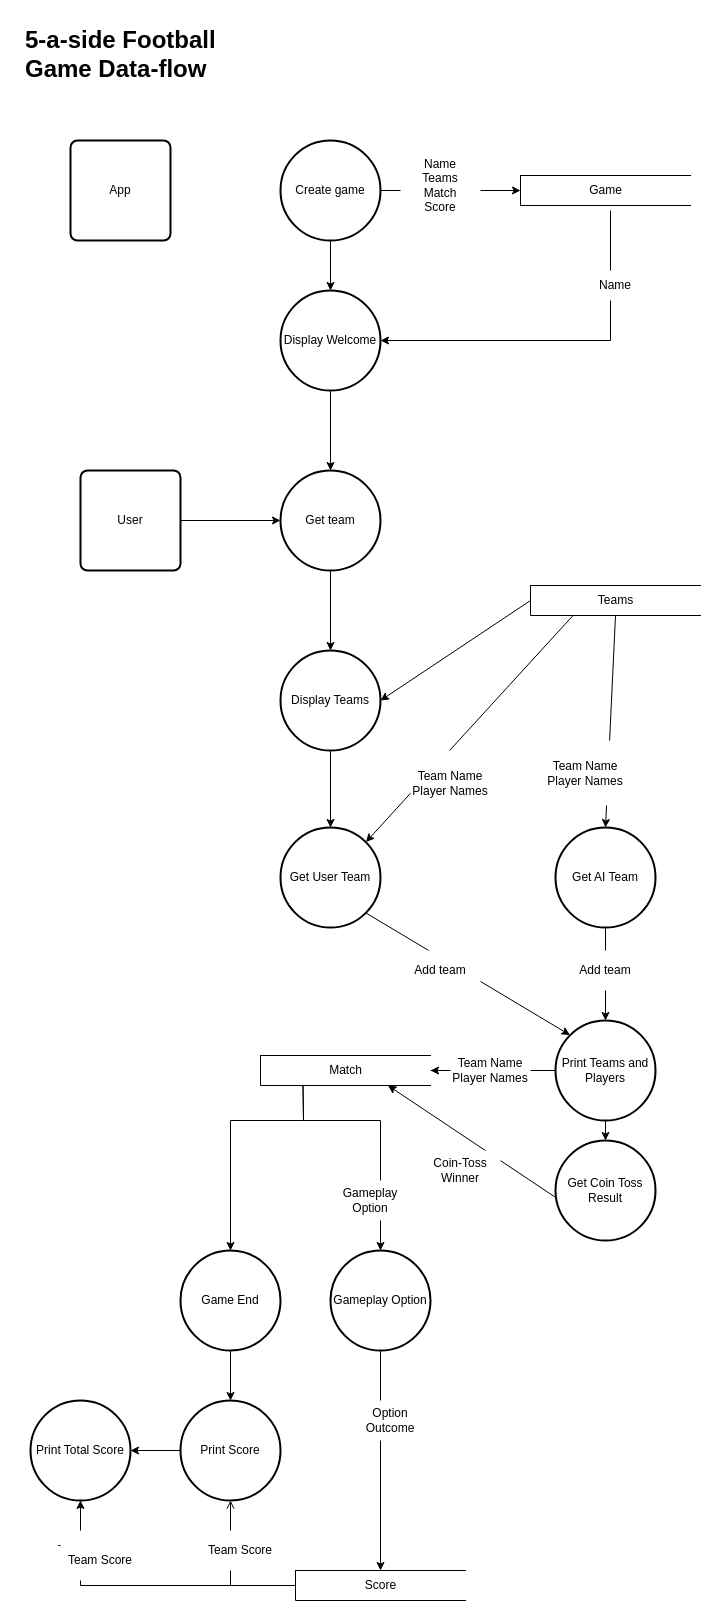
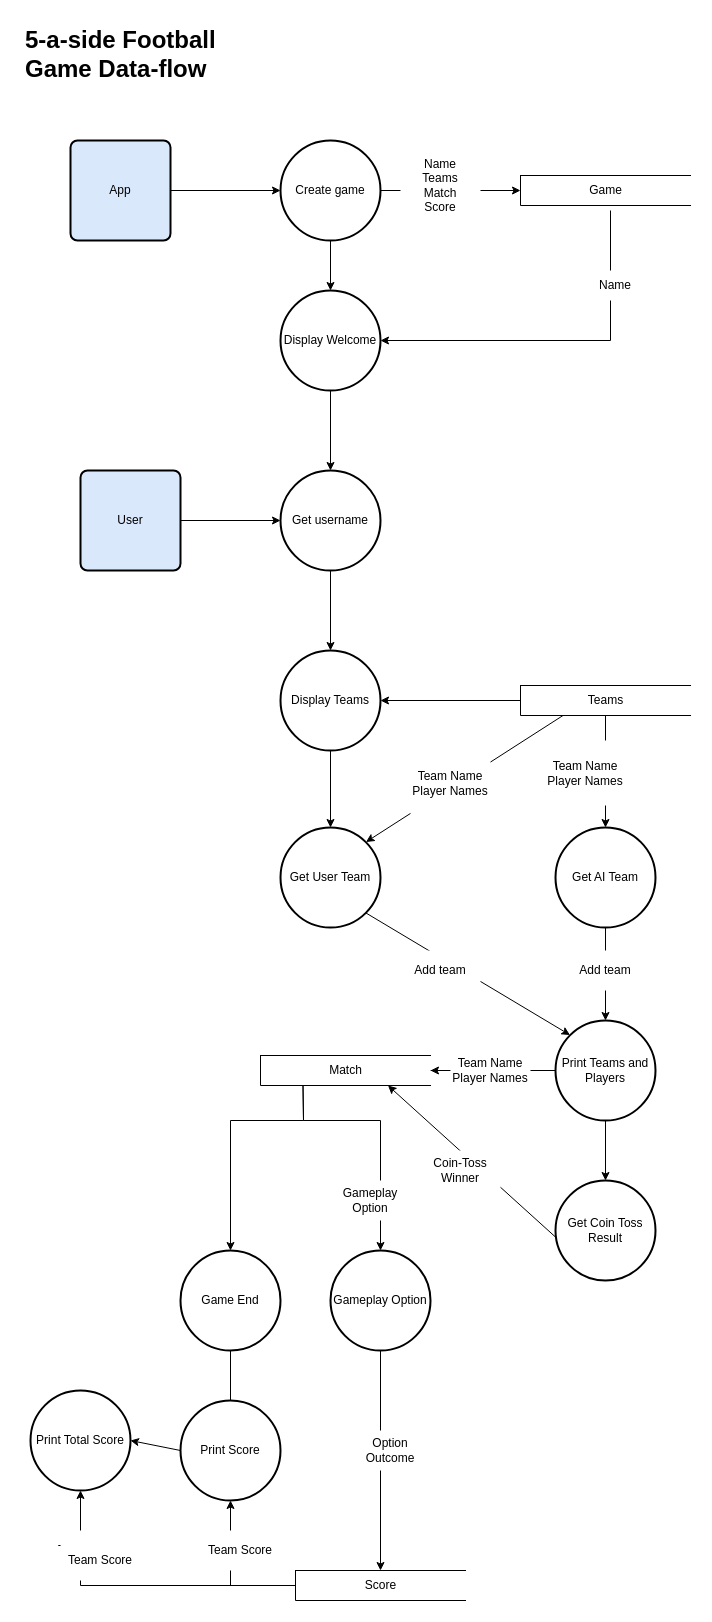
(121, 191) -> (121, 191)
none -> (222, 191)
(131, 521) -> (131, 521)
(331, 521) -> (331, 521)
(616, 601) -> (606, 701)
(606, 1191) -> (606, 1231)
(231, 1392) -> (231, 1395)
(391, 1421) -> (391, 1451)
(81, 1451) -> (81, 1441)
(231, 1506) -> (231, 1508)
